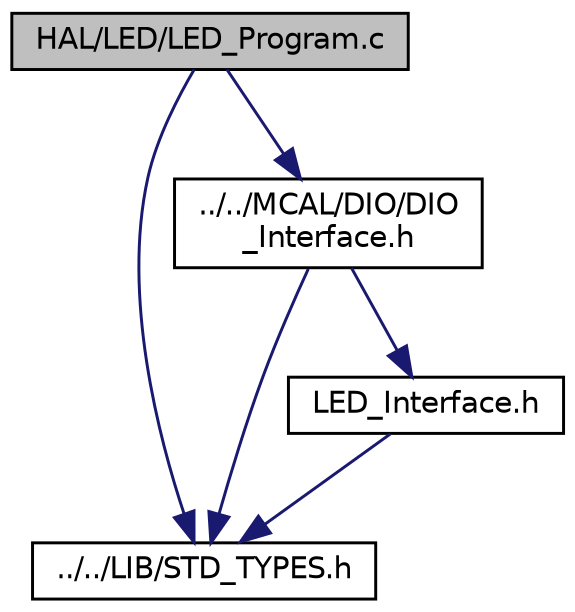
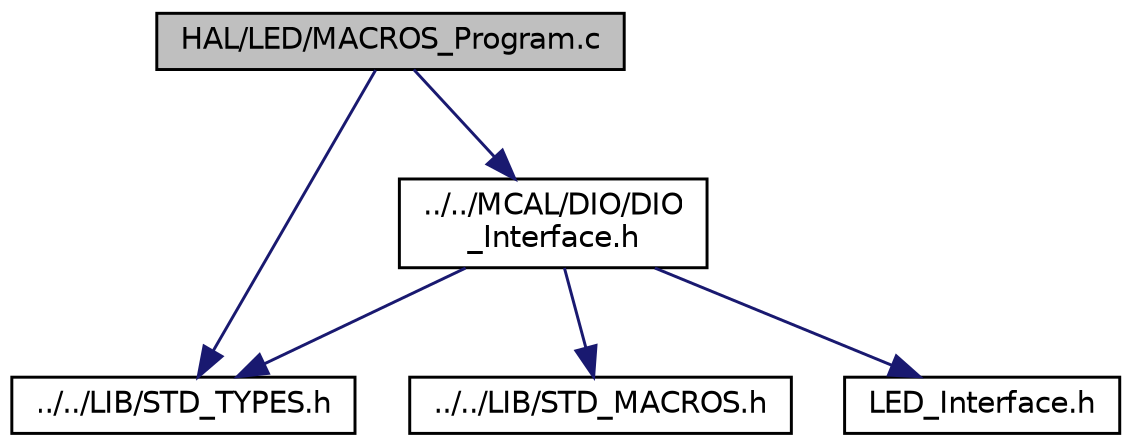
(210, 41) -> (390, 41)
none -> (601, 405)
(328, 479) -> none
